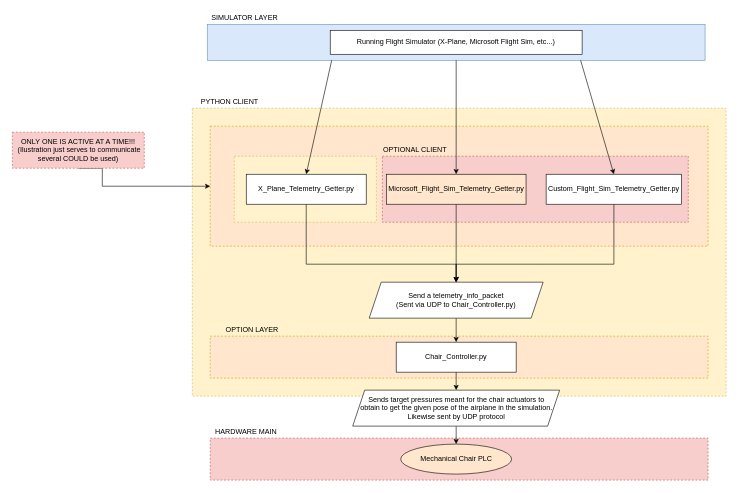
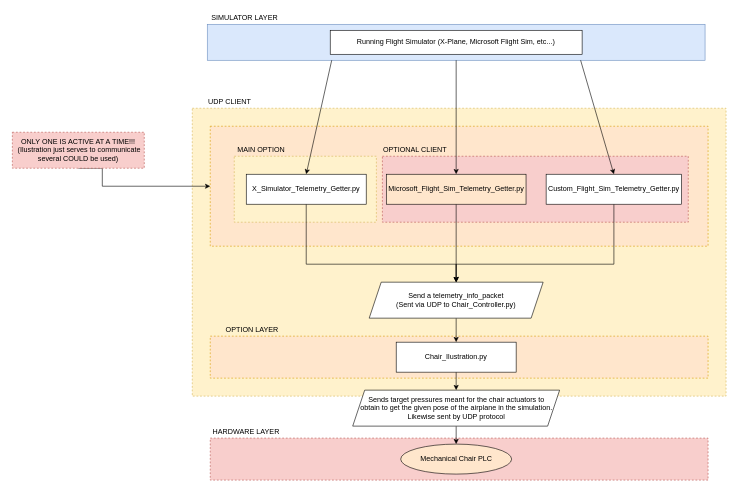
(230, 102) -> (230, 102)
none -> (261, 150)
(306, 189) -> (306, 189)
(456, 357) -> (456, 357)
(246, 432) -> (246, 432)
